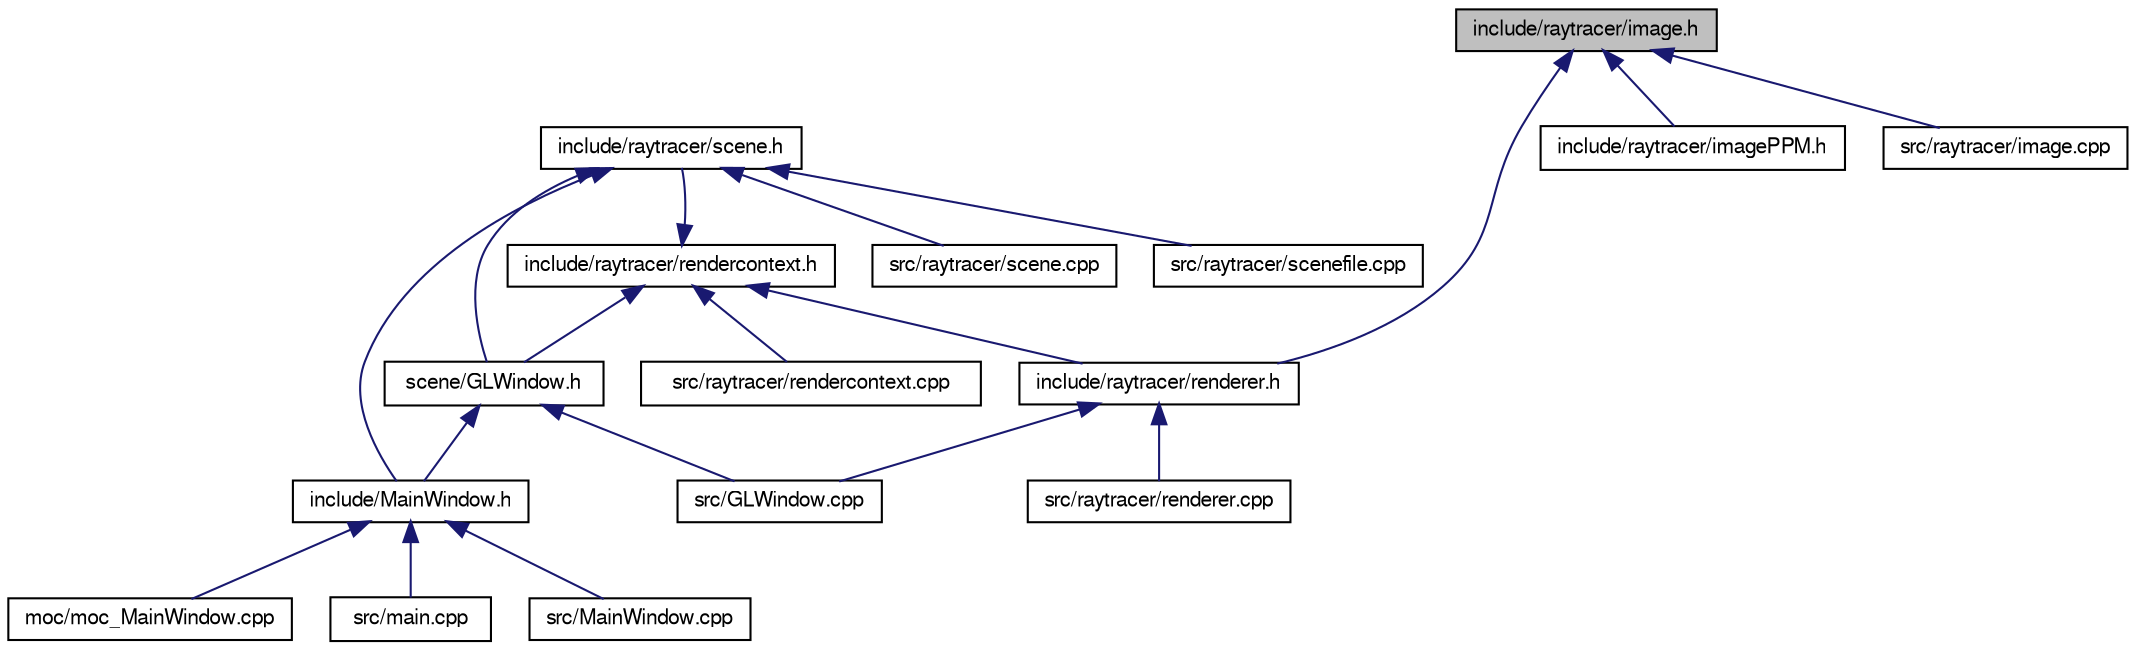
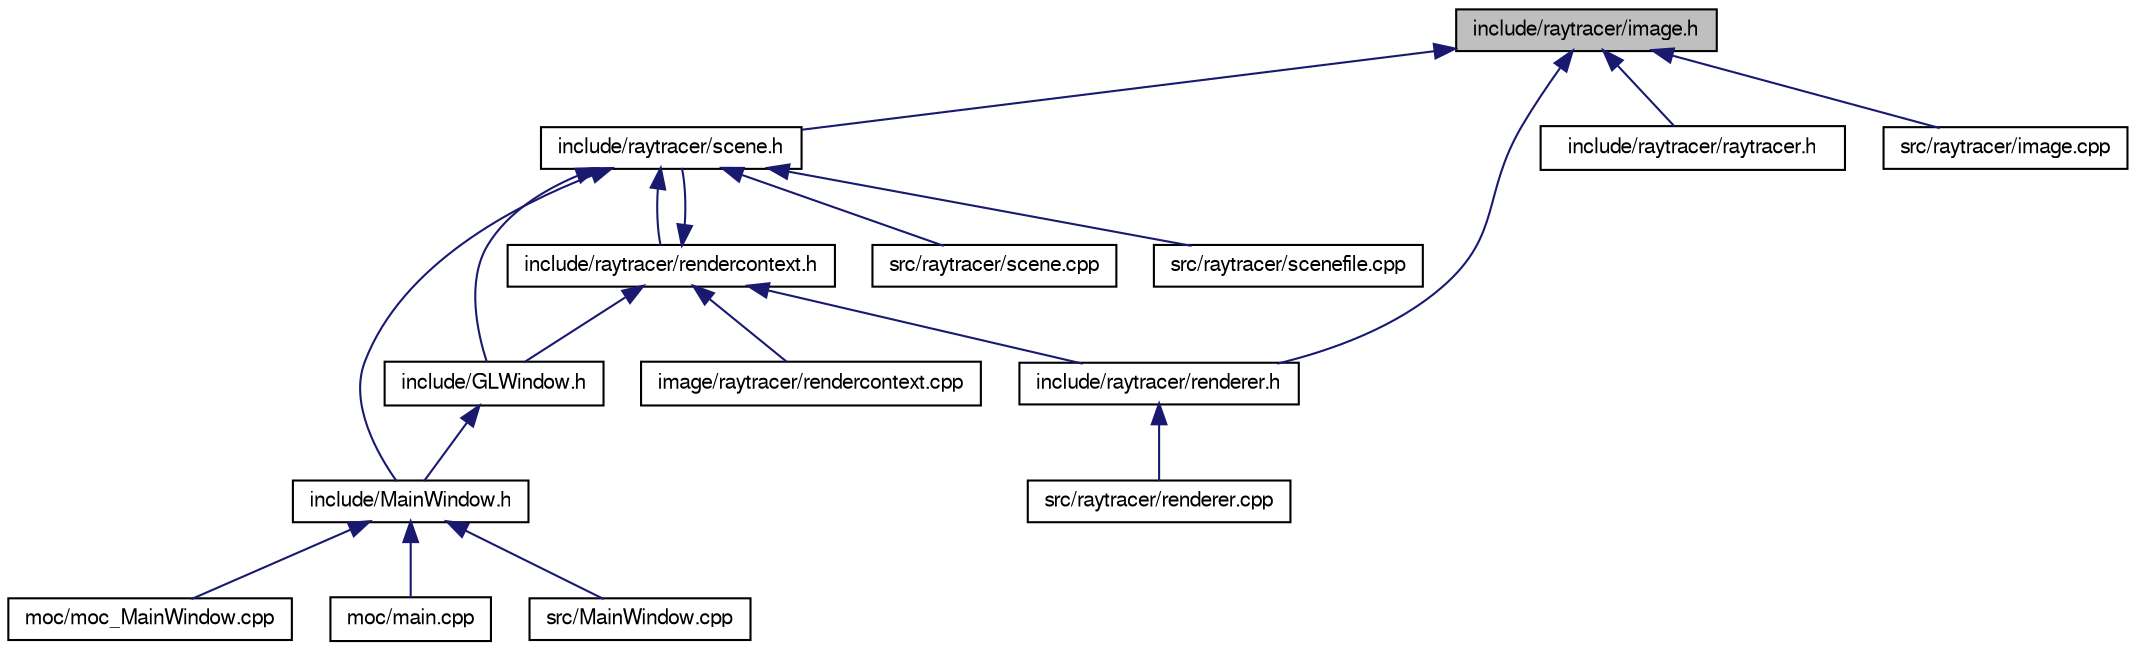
none -> (1118, 90)
(1693, 148) -> (1693, 148)
none -> (657, 218)
(494, 384) -> (494, 384)
(811, 384) -> (811, 384)
(780, 501) -> none
(411, 619) -> (411, 619)
